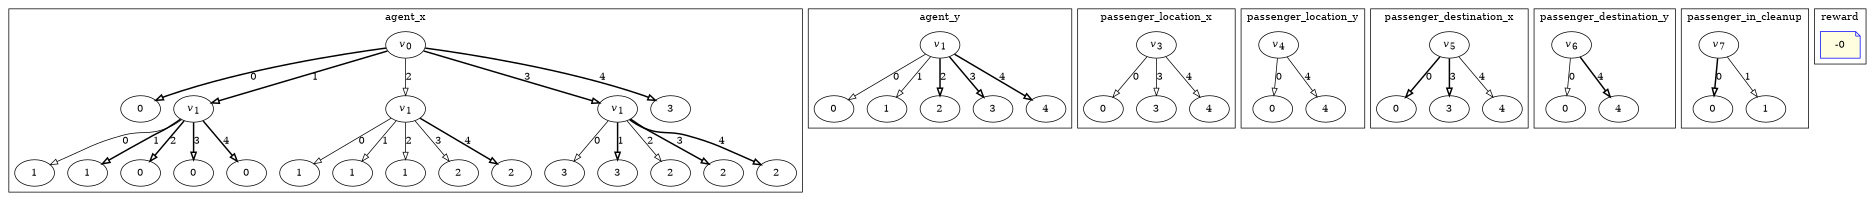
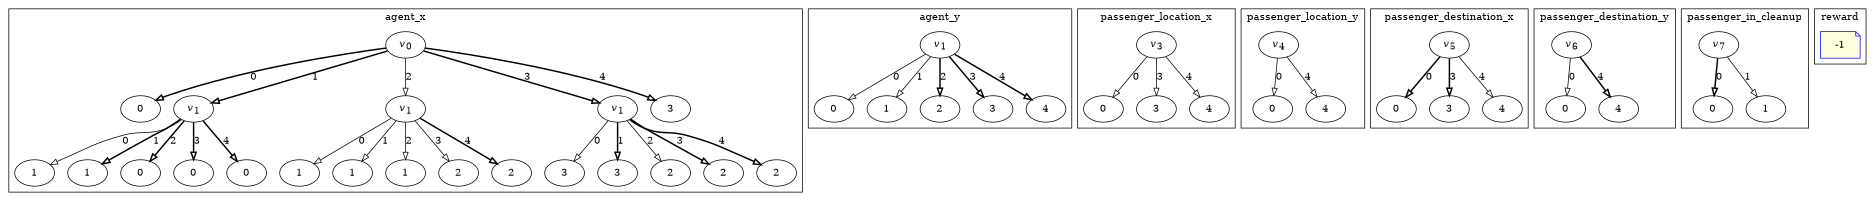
(1840, 45) -> (1840, 45)
